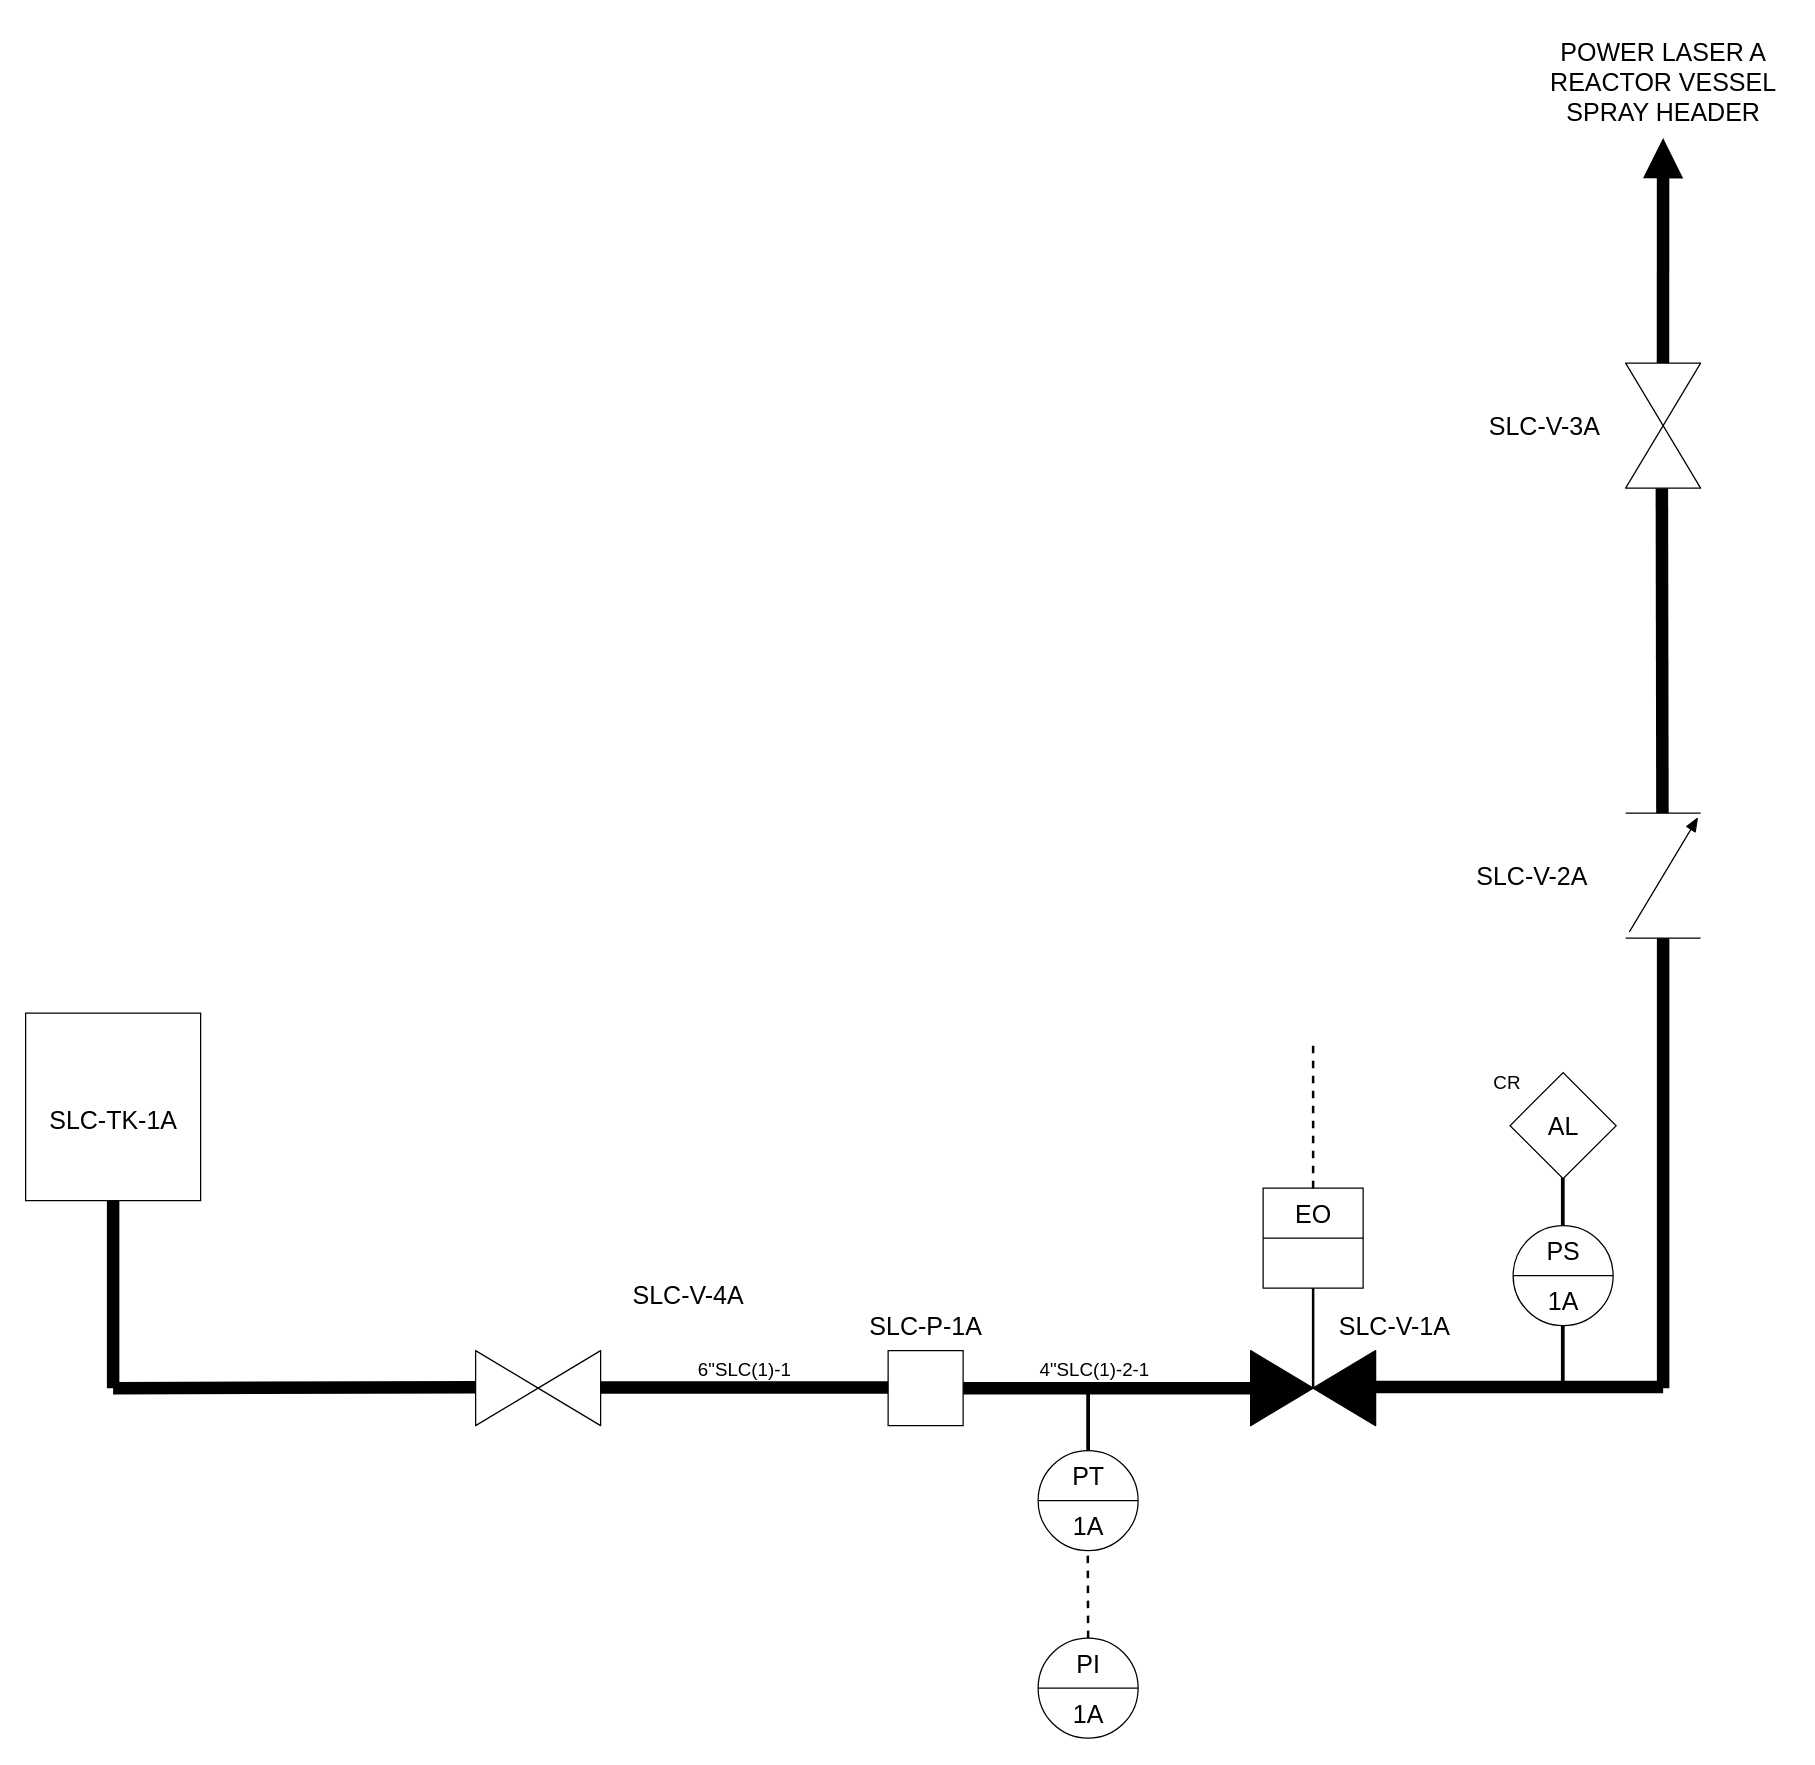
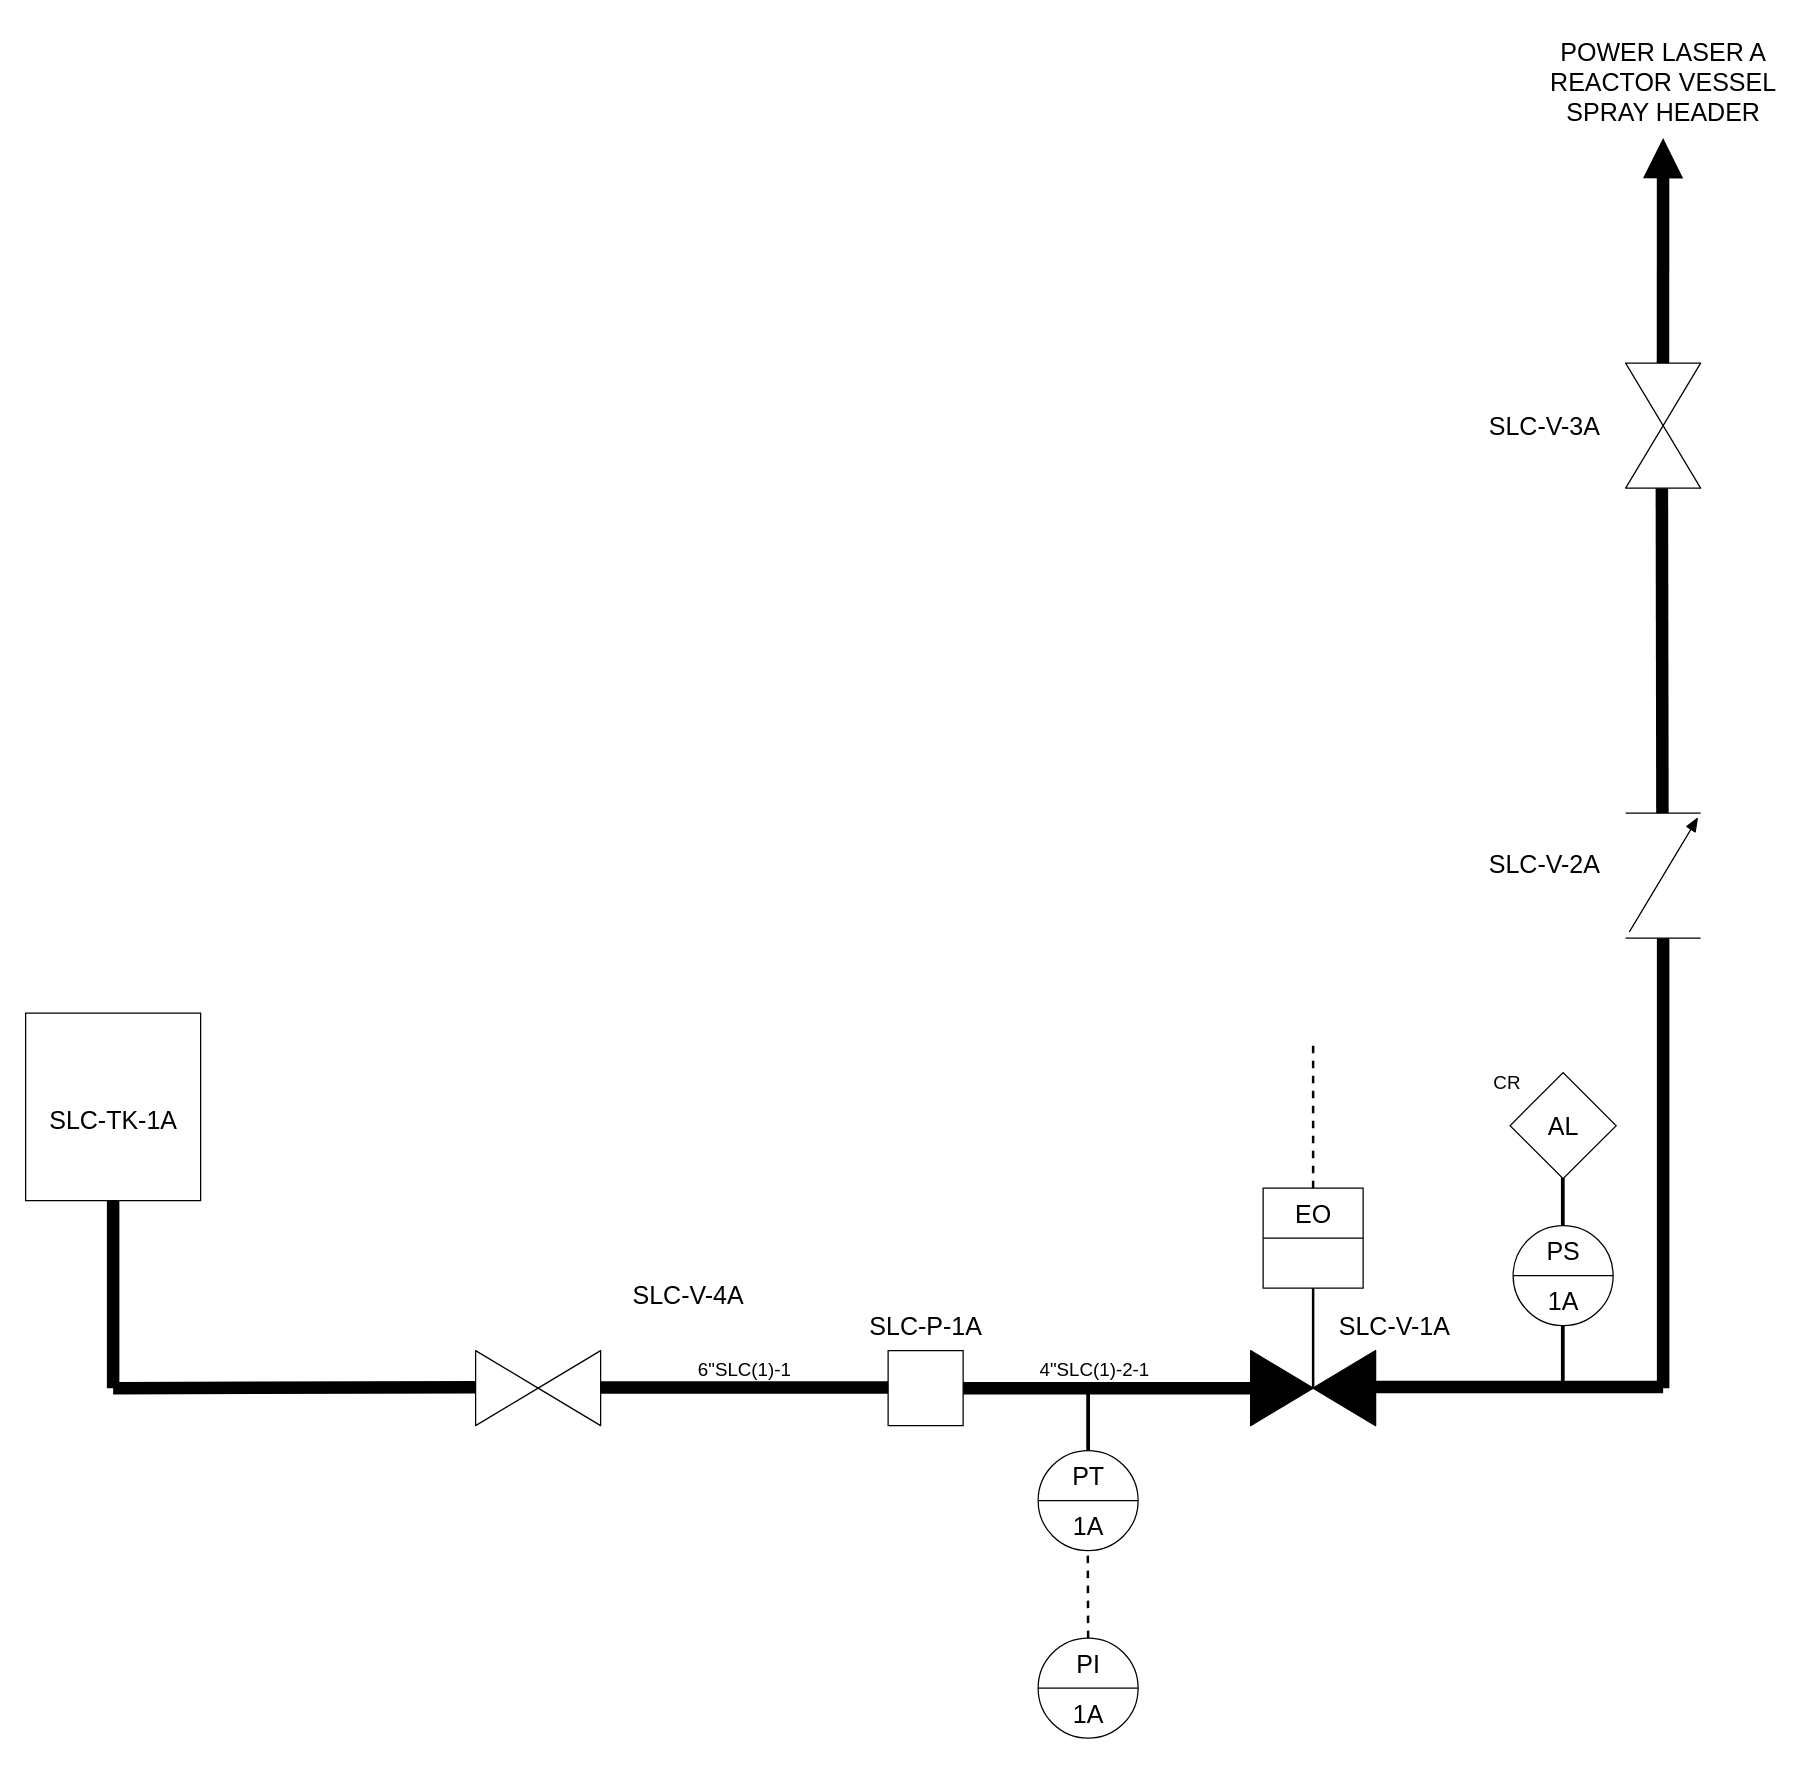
(1532, 876) -> (1544, 863)
